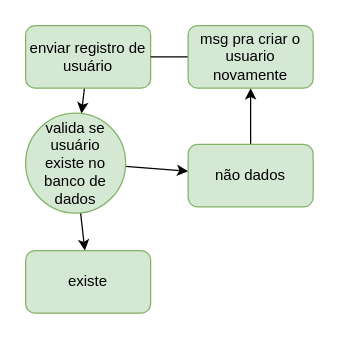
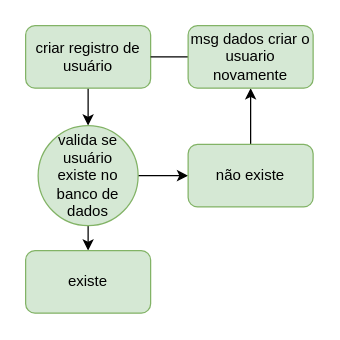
(88, 57) -> (88, 57)
(251, 57) -> (251, 57)
(76, 163) -> (88, 176)
(251, 176) -> (251, 176)
